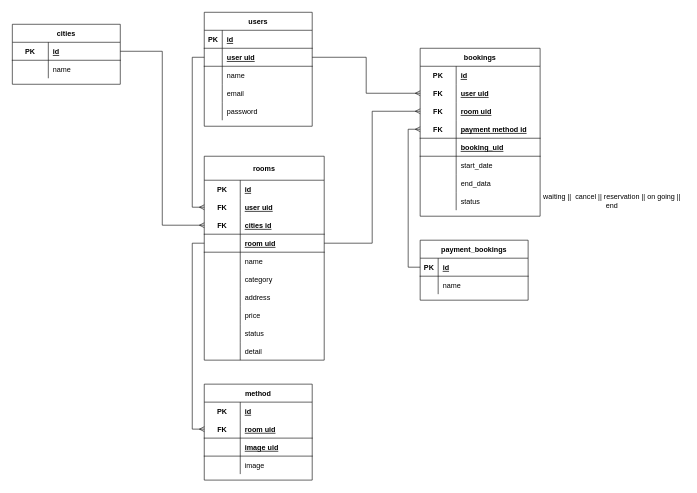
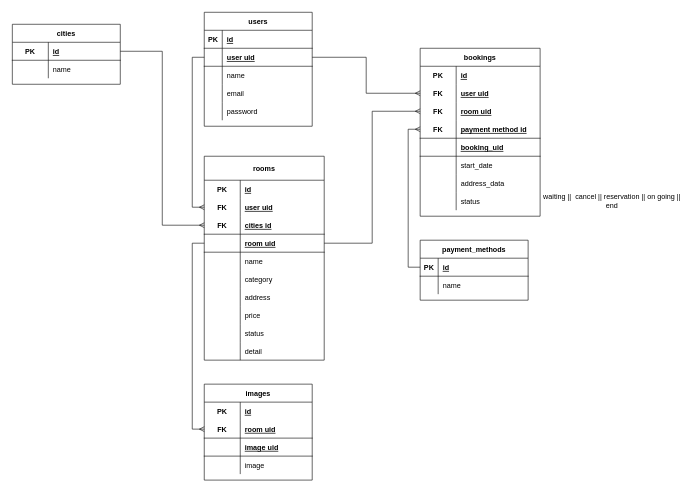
(477, 184) -> (485, 184)
(474, 250) -> (474, 250)
(258, 394) -> (258, 394)
